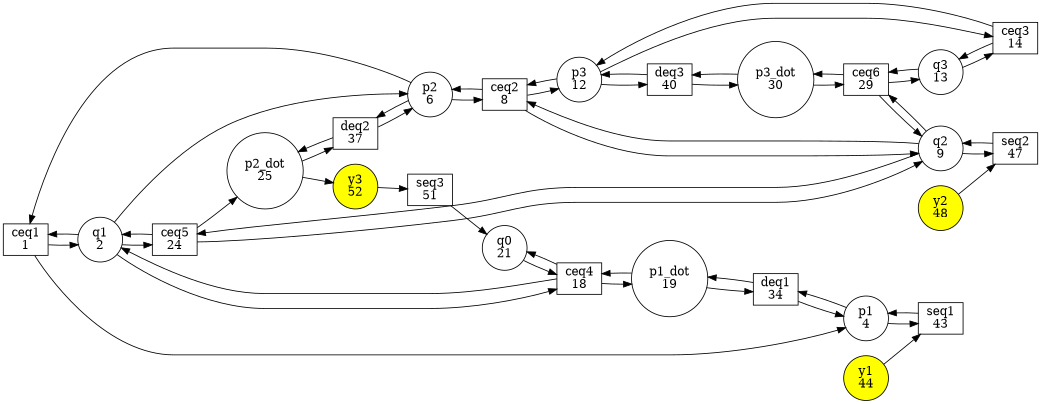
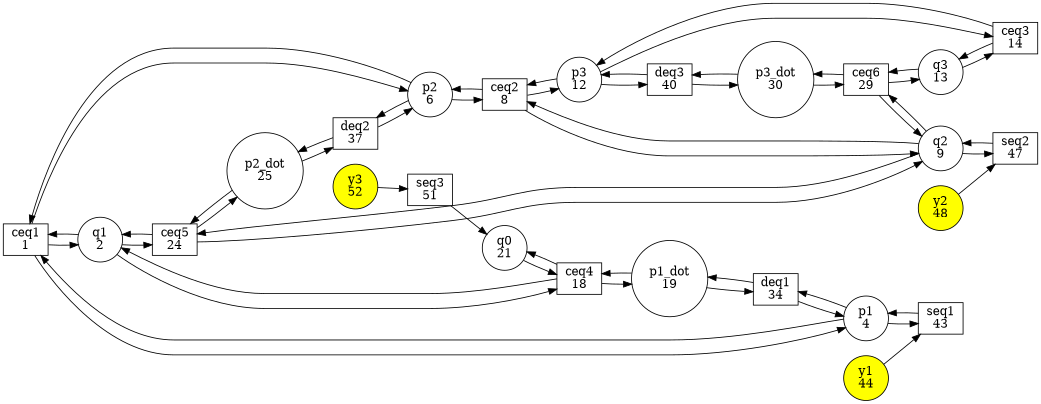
(239, 120) -> (174, 63)
(314, 179) -> (214, 204)
none -> (433, 340)
